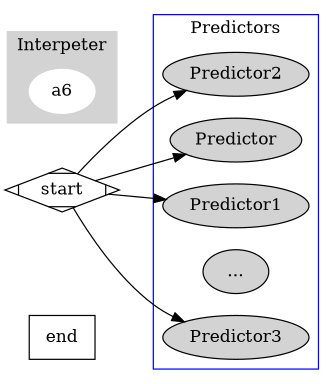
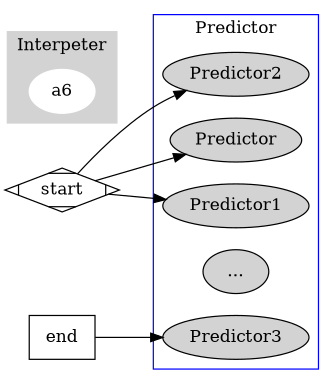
(236, 29) -> (236, 29)
(116, 269) -> (123, 337)
